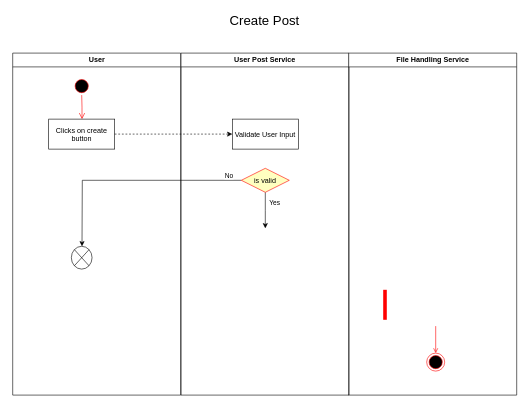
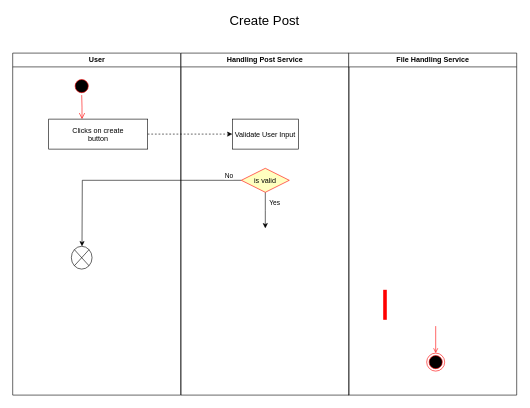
(265, 60) -> (265, 60)
(82, 134) -> (98, 134)
